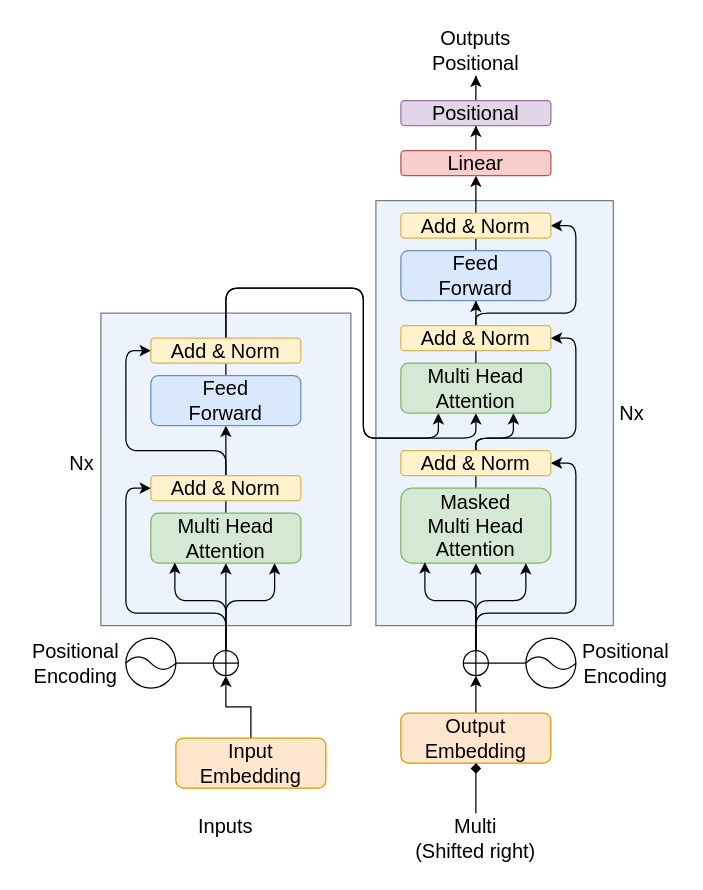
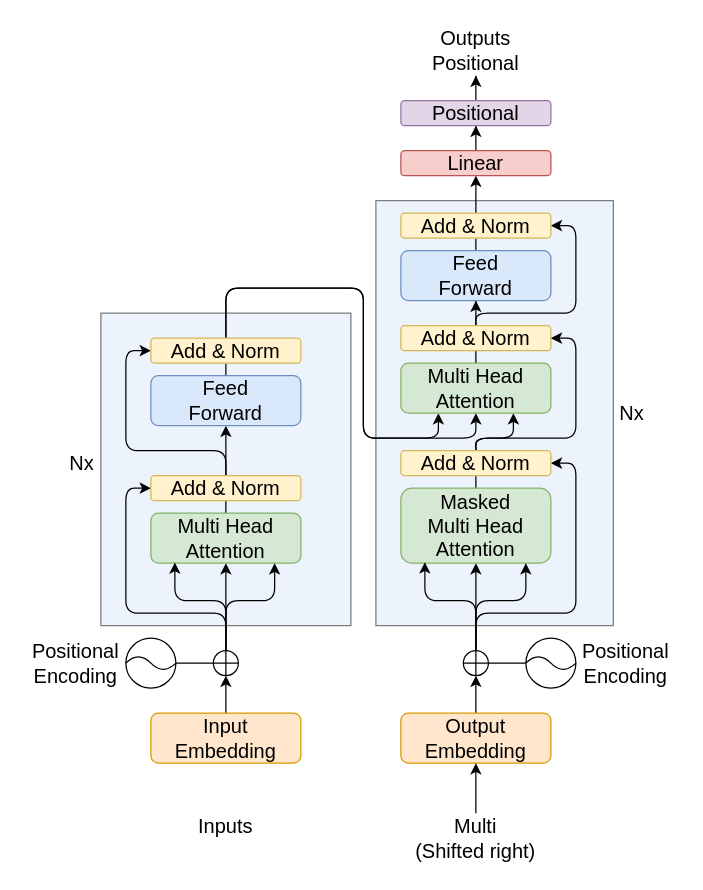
(251, 763) -> (226, 738)
(476, 774) -> (476, 773)
